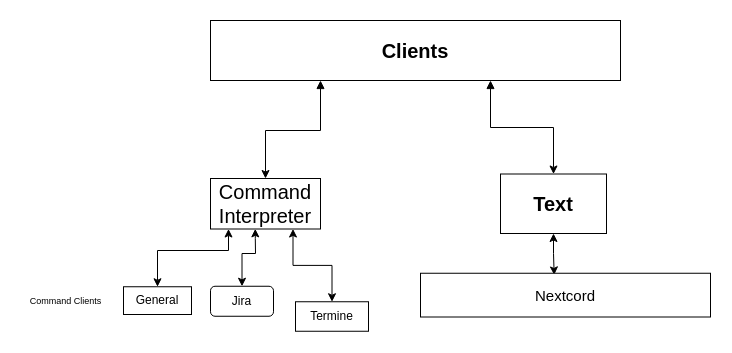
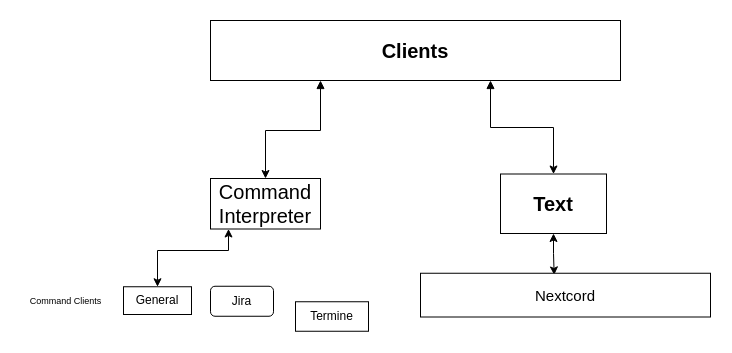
(245, 254) -> none
(312, 265) -> none
